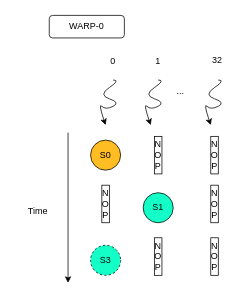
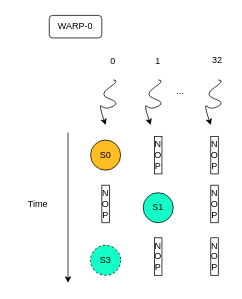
(87, 27) -> (75, 27)
(38, 211) -> (38, 204)
